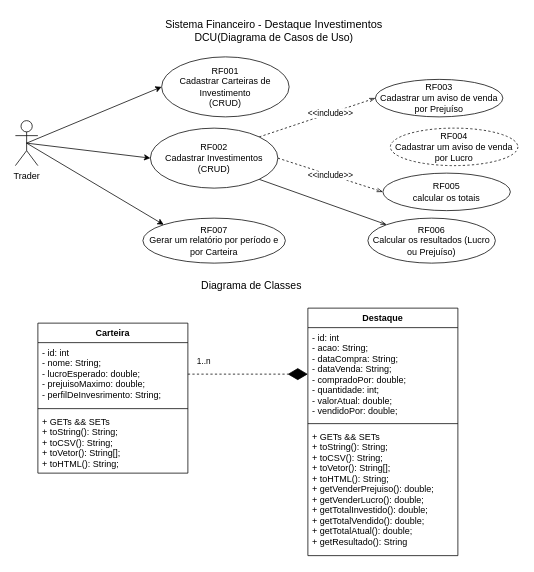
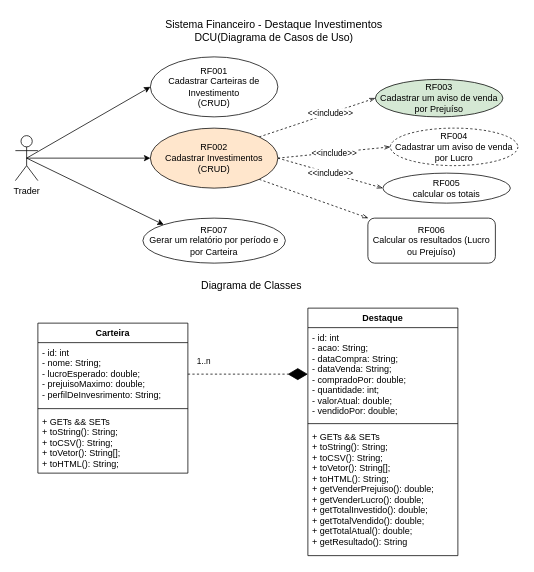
(225, 87) -> (214, 87)
(439, 98) -> (439, 98)
(27, 143) -> (27, 158)
none -> (335, 152)
(214, 158) -> (214, 158)
(447, 192) -> (447, 188)
(323, 202) -> (313, 198)
(432, 240) -> (432, 240)
